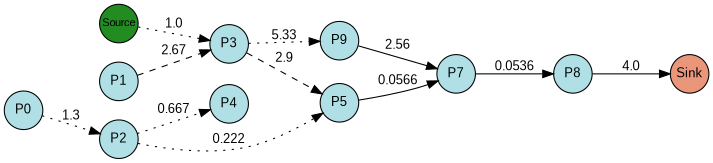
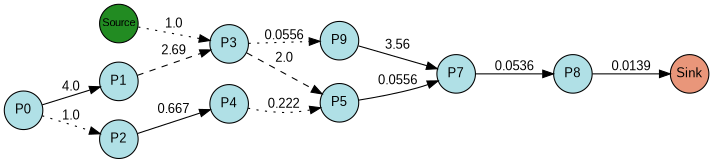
(284, 36) -> (284, 36)
(398, 46) -> (398, 46)
(174, 51) -> (174, 51)
(284, 58) -> (284, 58)
(631, 67) -> (631, 67)
(398, 81) -> (398, 81)
none -> (66, 97)
(71, 116) -> (71, 116)
(169, 123) -> (169, 123)
(229, 150) -> (279, 112)
